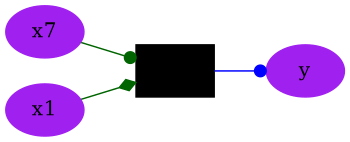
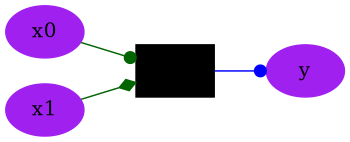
(45, 32) -> (45, 32)
